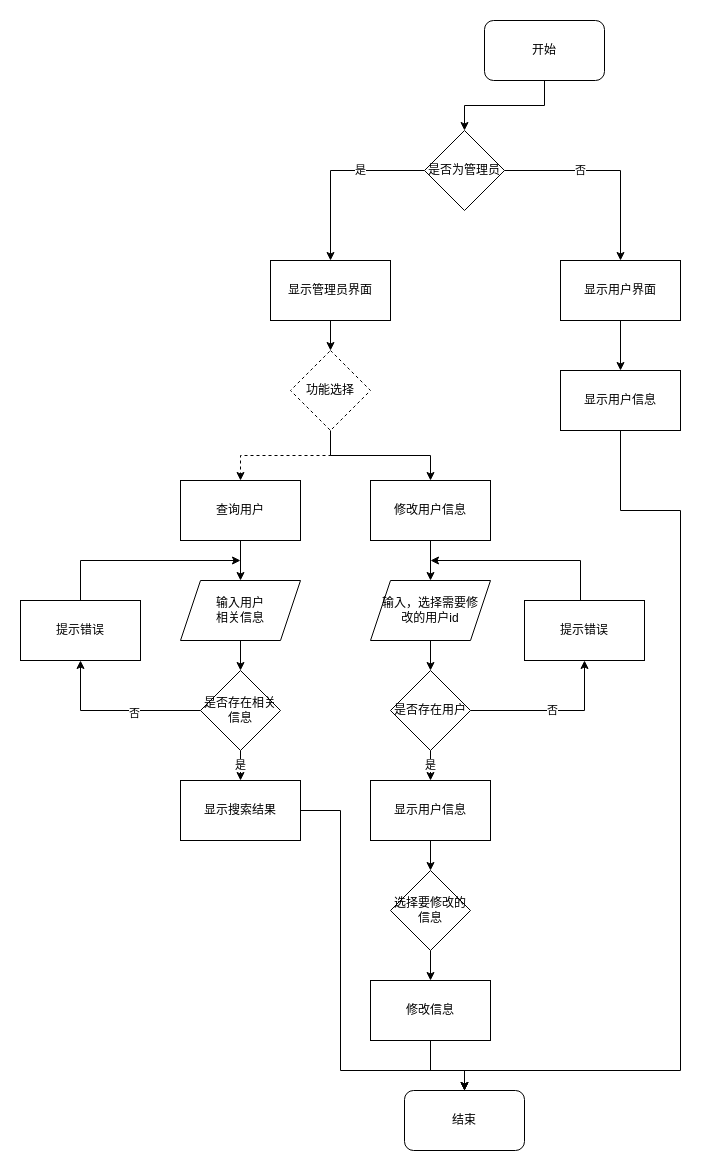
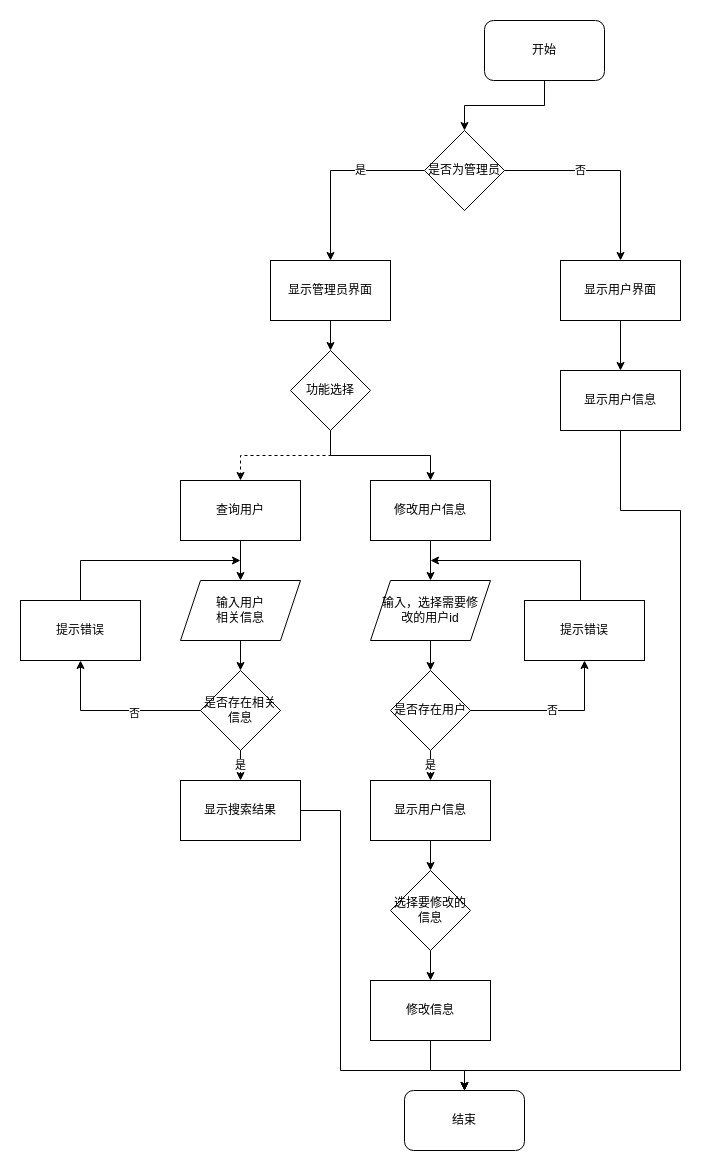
(331, 391) -> (331, 391)
